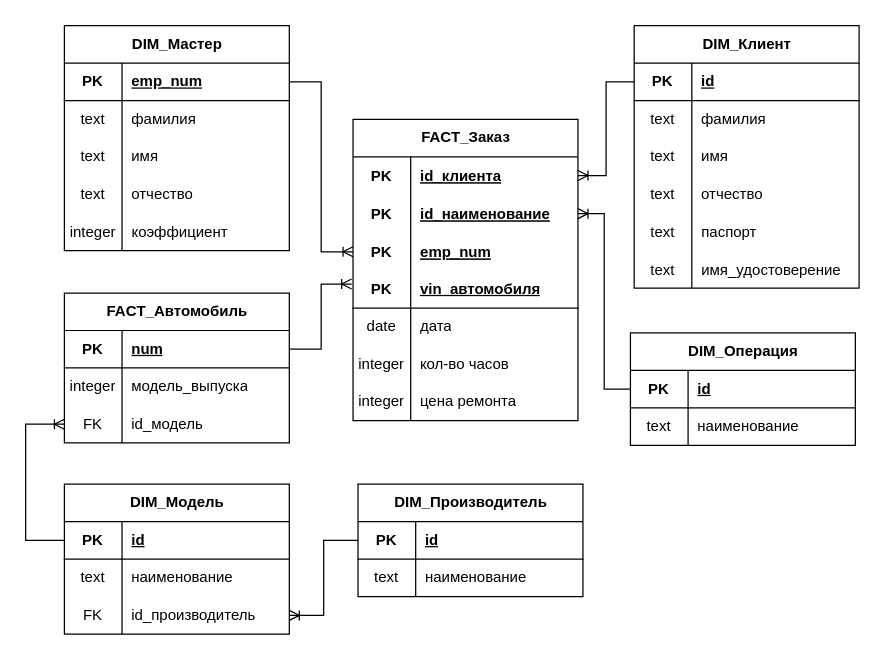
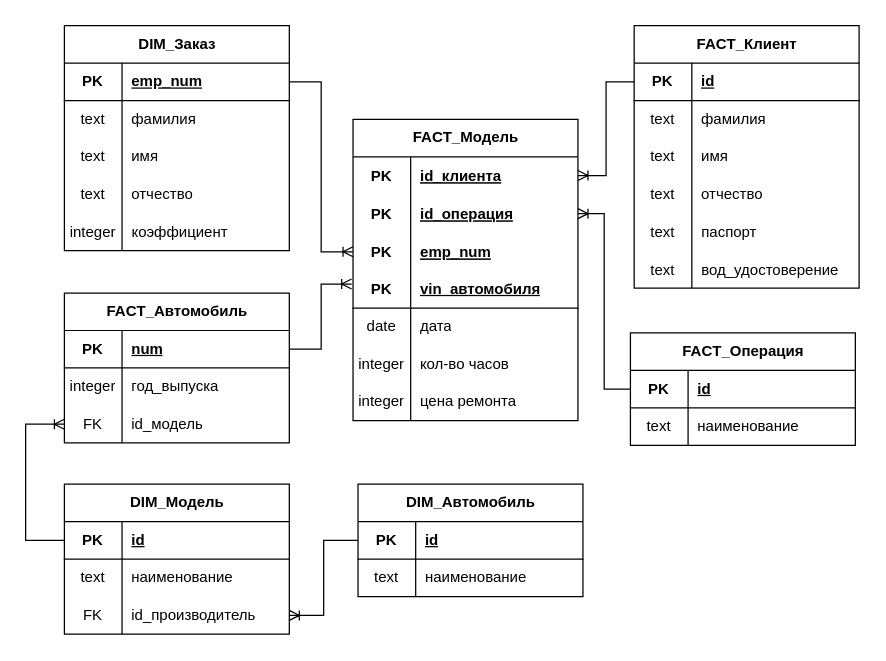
(178, 44) -> (178, 44)
(748, 44) -> (748, 44)
(466, 138) -> (466, 138)
(481, 214) -> (464, 214)
(773, 270) -> (773, 270)
(744, 352) -> (744, 352)
(191, 387) -> (178, 387)
(471, 503) -> (471, 503)
